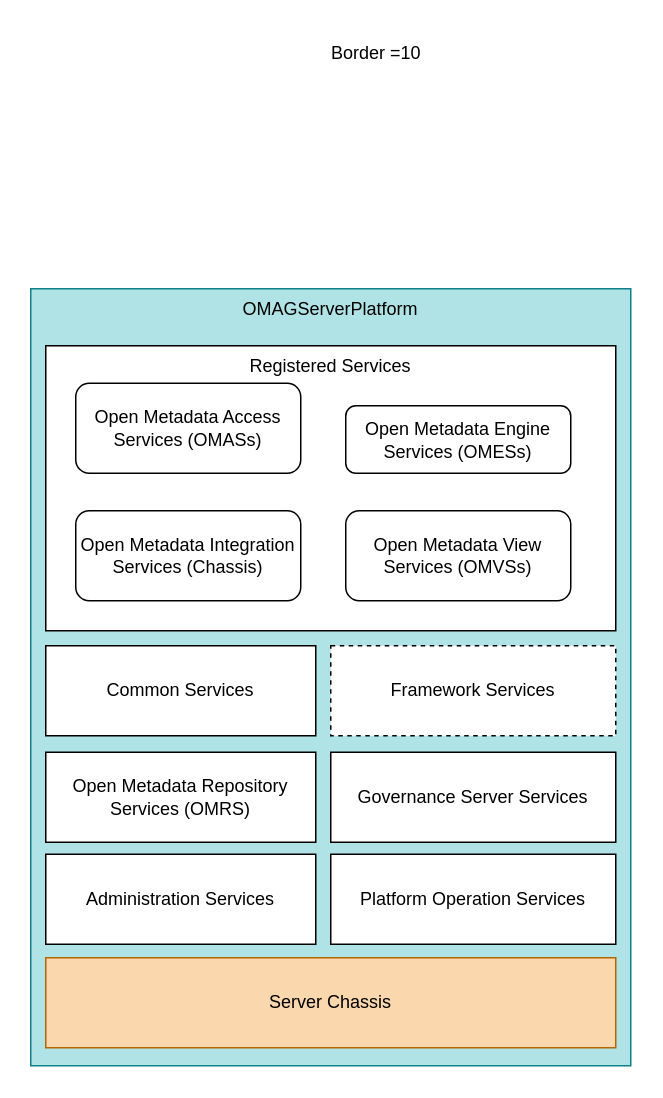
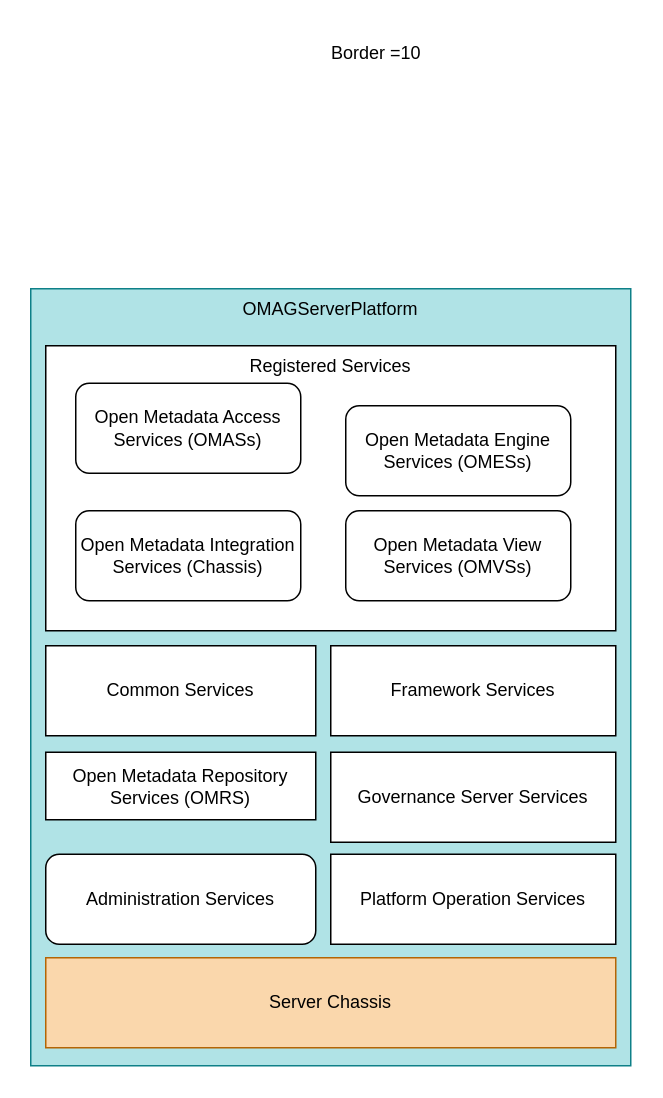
(458, 440) -> (458, 451)
(473, 691) -> (473, 691)
(181, 797) -> (181, 786)
(181, 899) -> (181, 899)
